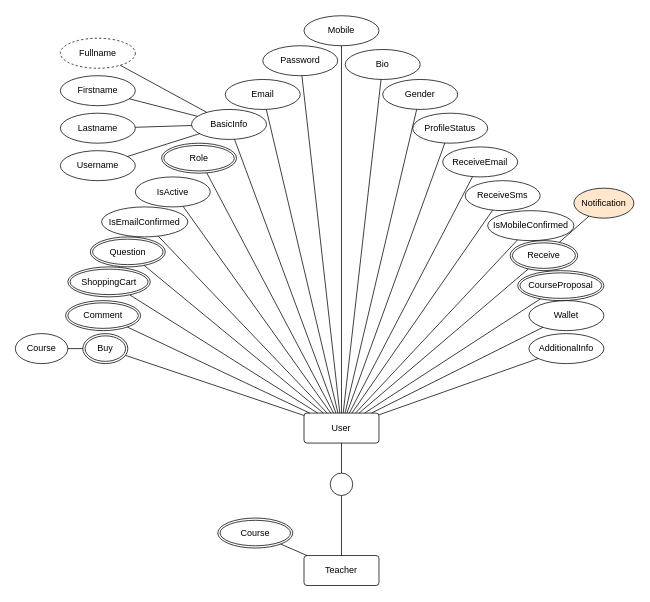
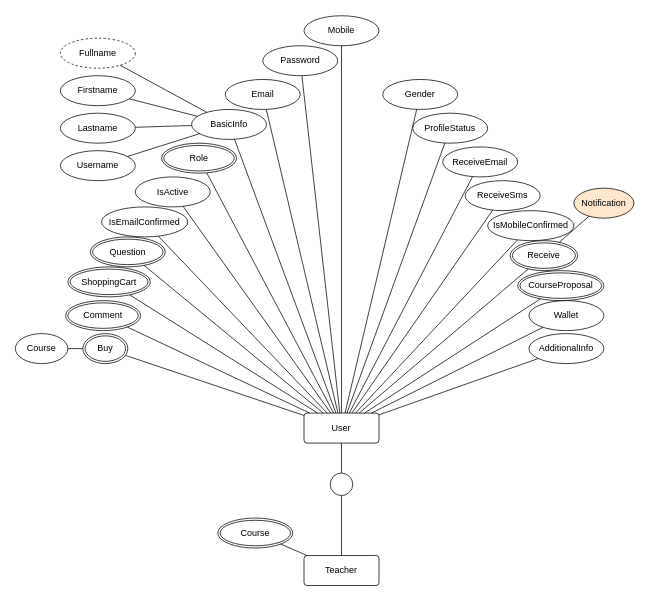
(383, 64) -> none
(362, 245) -> none
